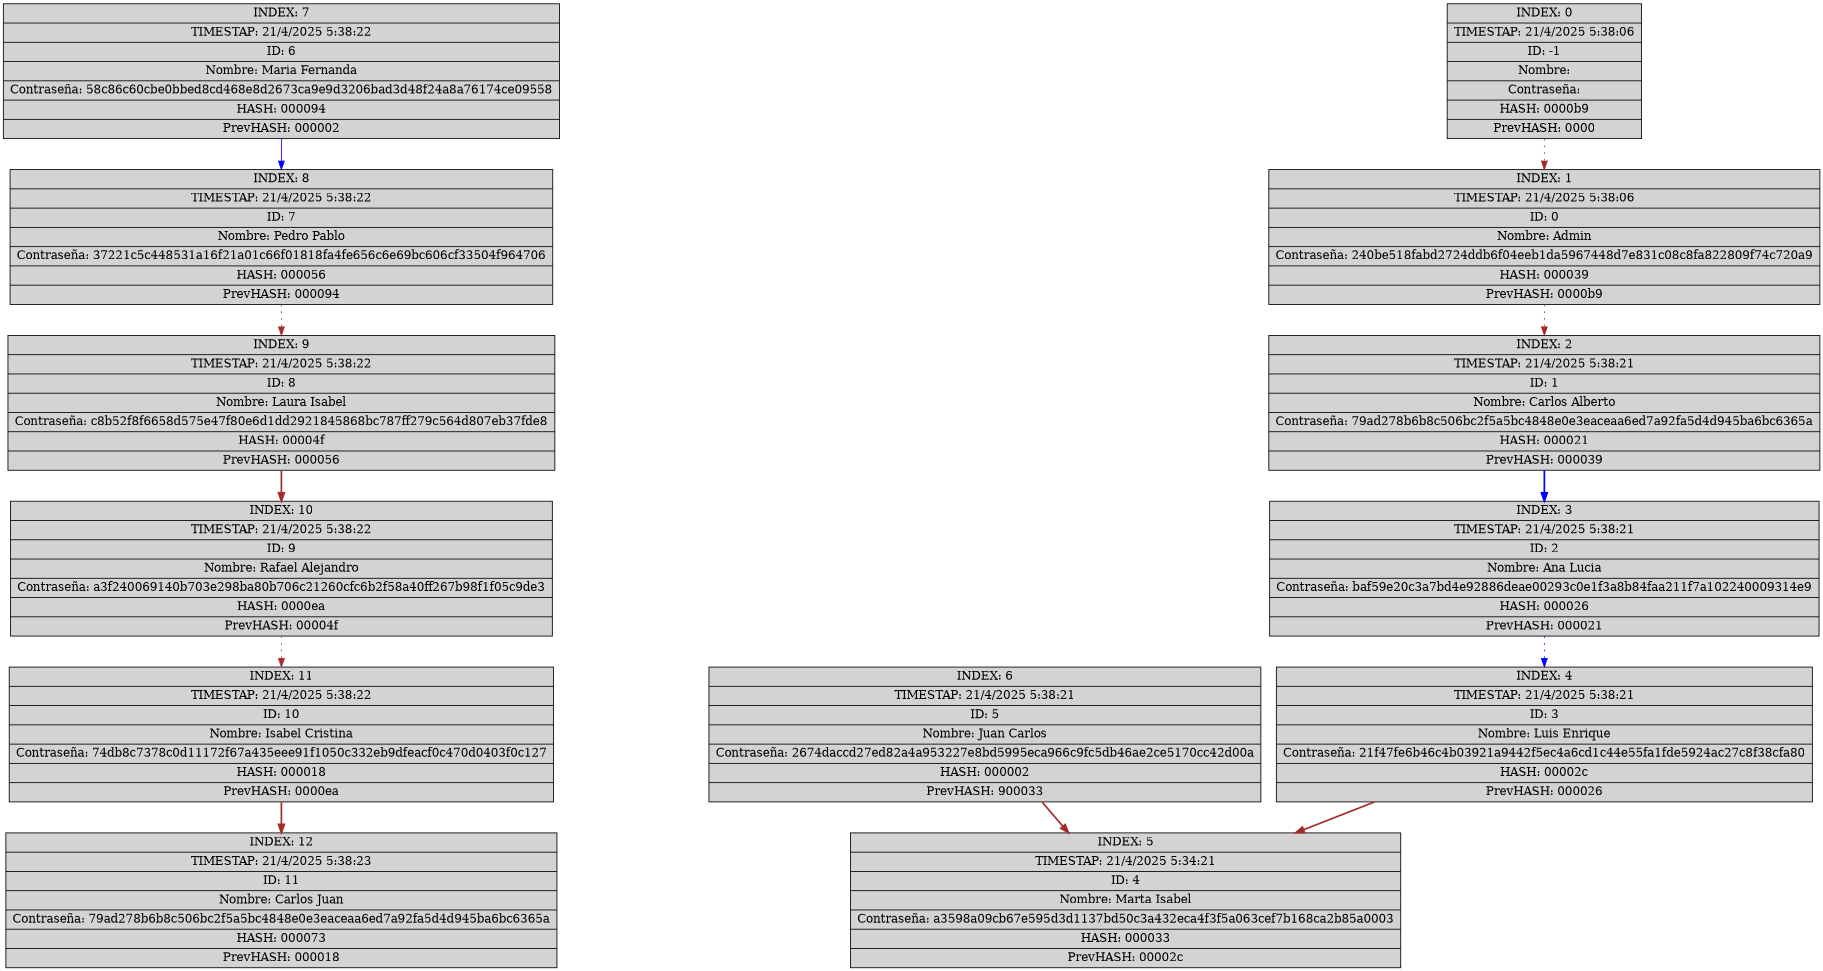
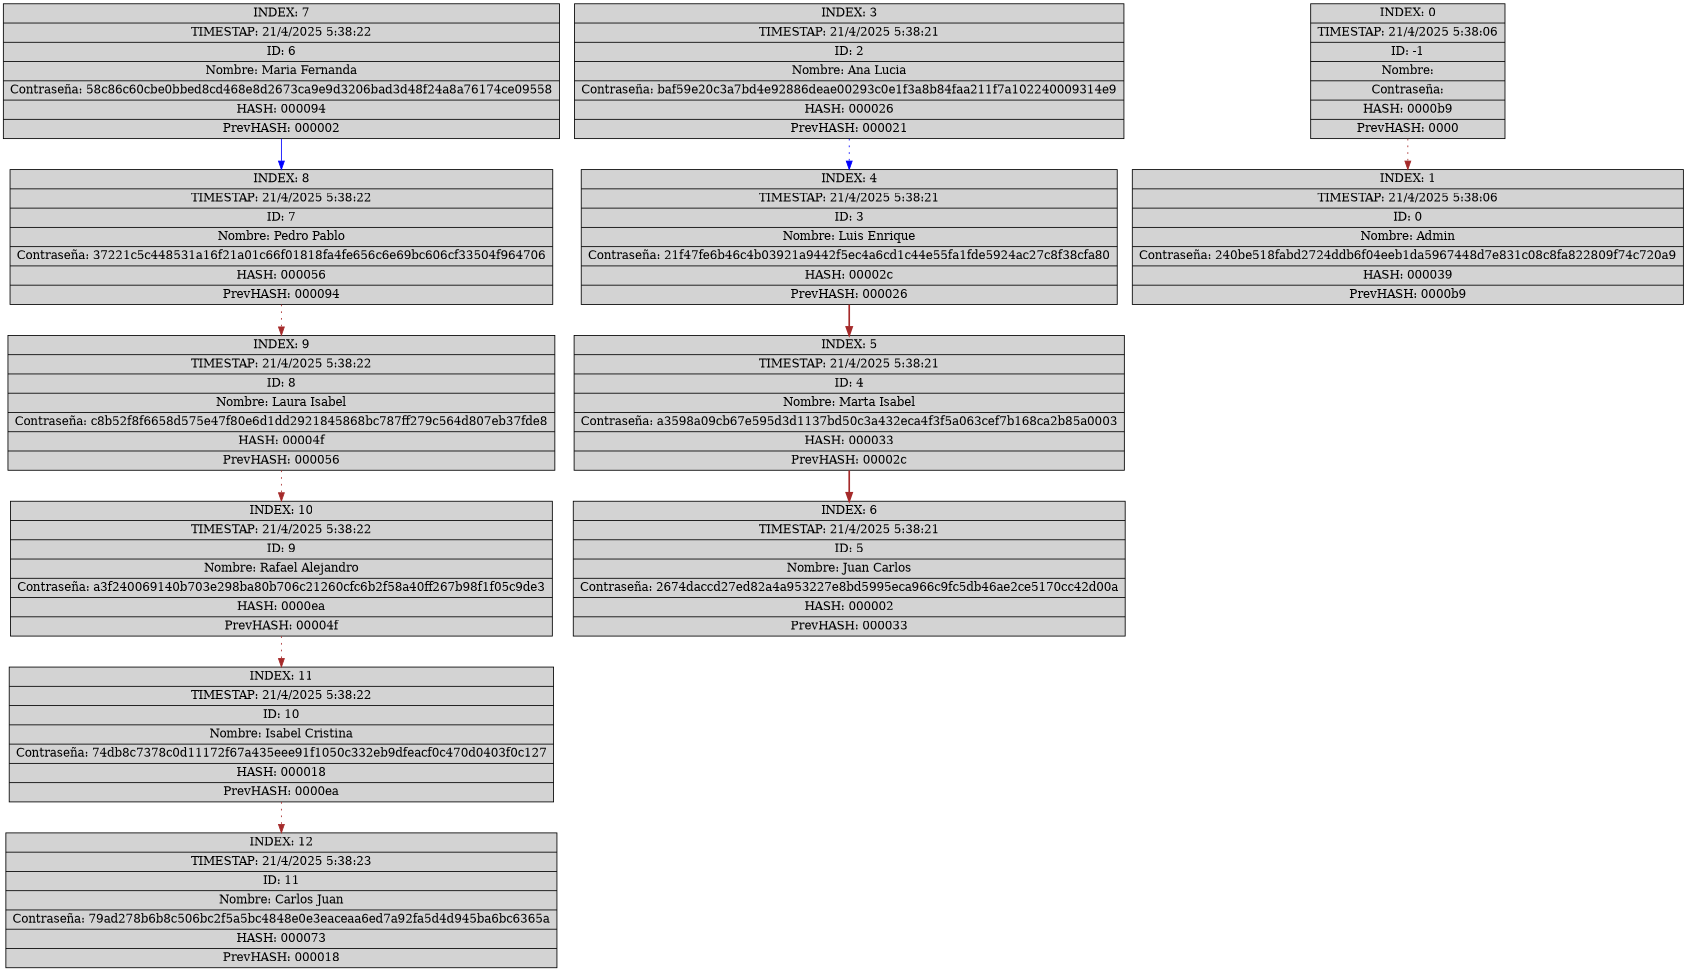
(1544, 403) -> none
(281, 481) -> (281, 481)
(985, 792) -> (849, 626)
(281, 813) -> (281, 813)
(1053, 814) -> (849, 481)
(1126, 861) -> (849, 364)
